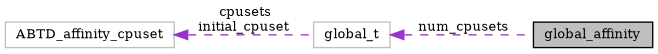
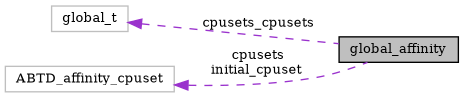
(462, 27) -> (257, 23)
(251, 35) -> (279, 82)
